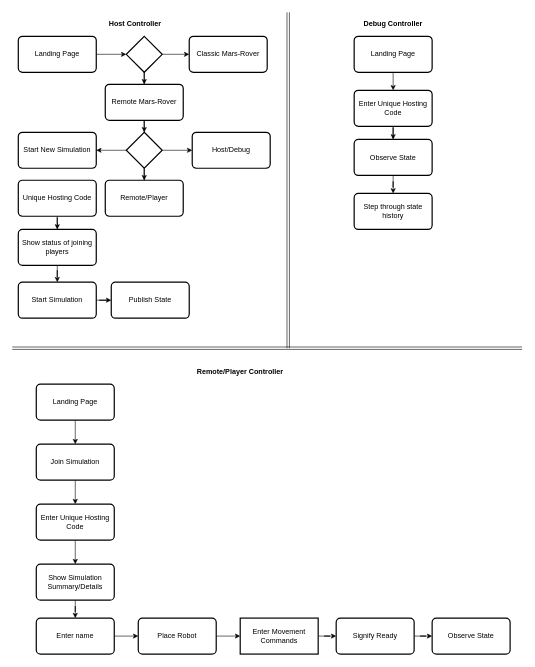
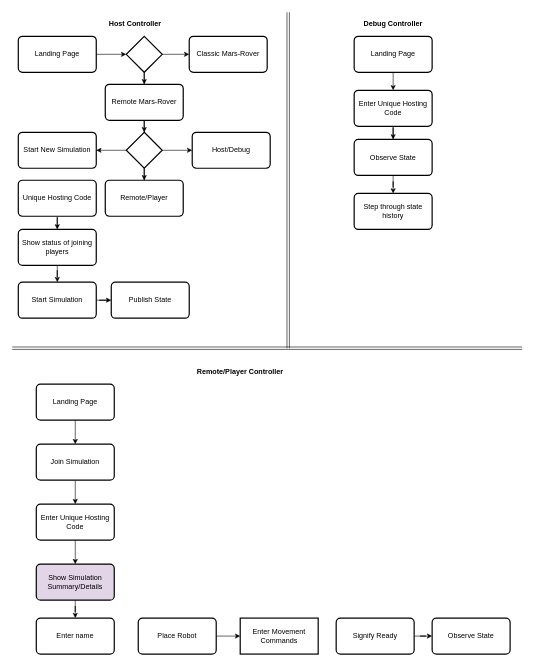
(75, 582) -> (75, 582)
(132, 636) -> none
(327, 636) -> none
